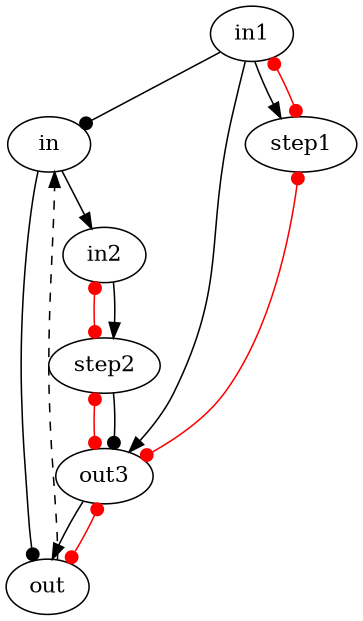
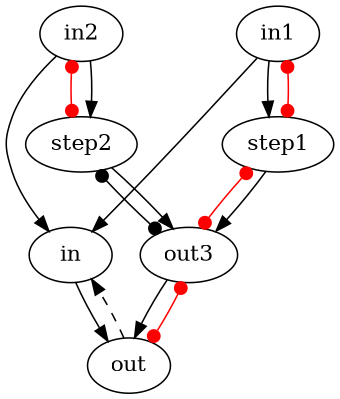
(156, 86) -> (181, 140)
(73, 193) -> (7, 134)
(213, 258) -> (247, 196)
(21, 359) -> (87, 306)
(115, 415) -> (141, 196)
(94, 421) -> (131, 206)
